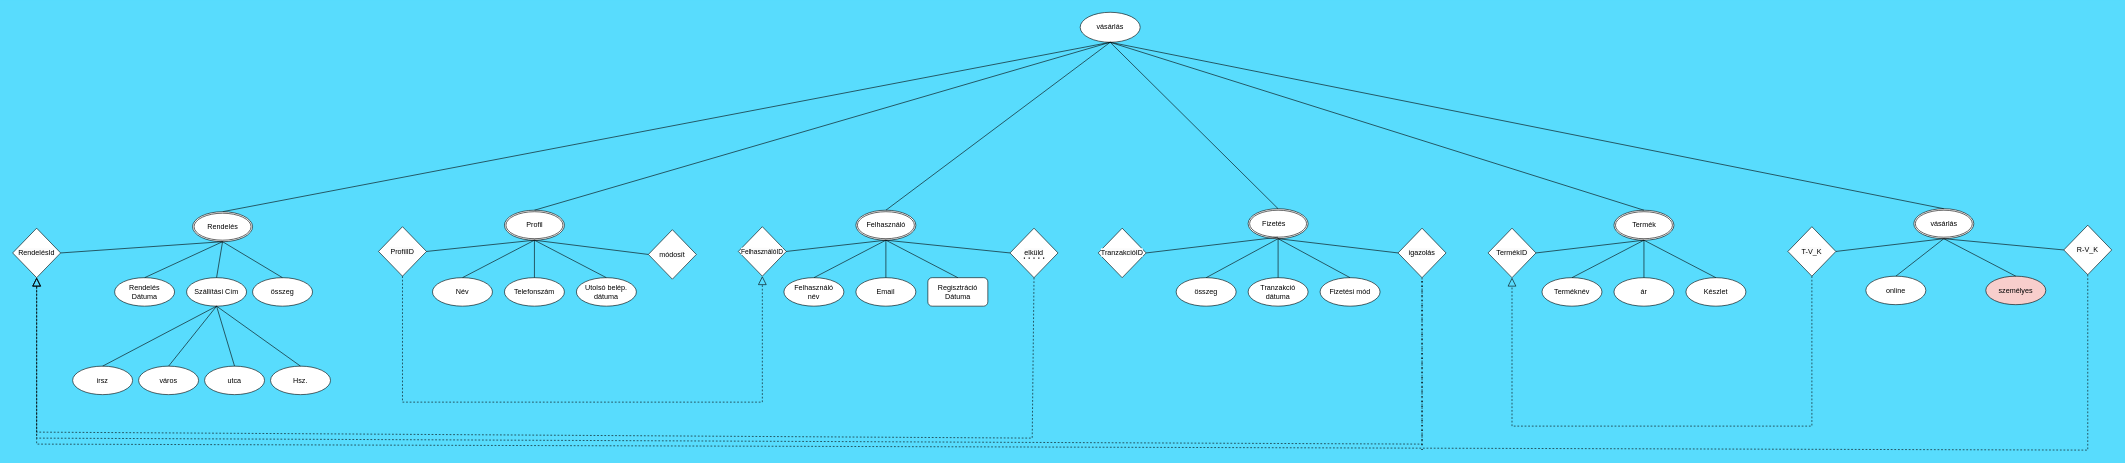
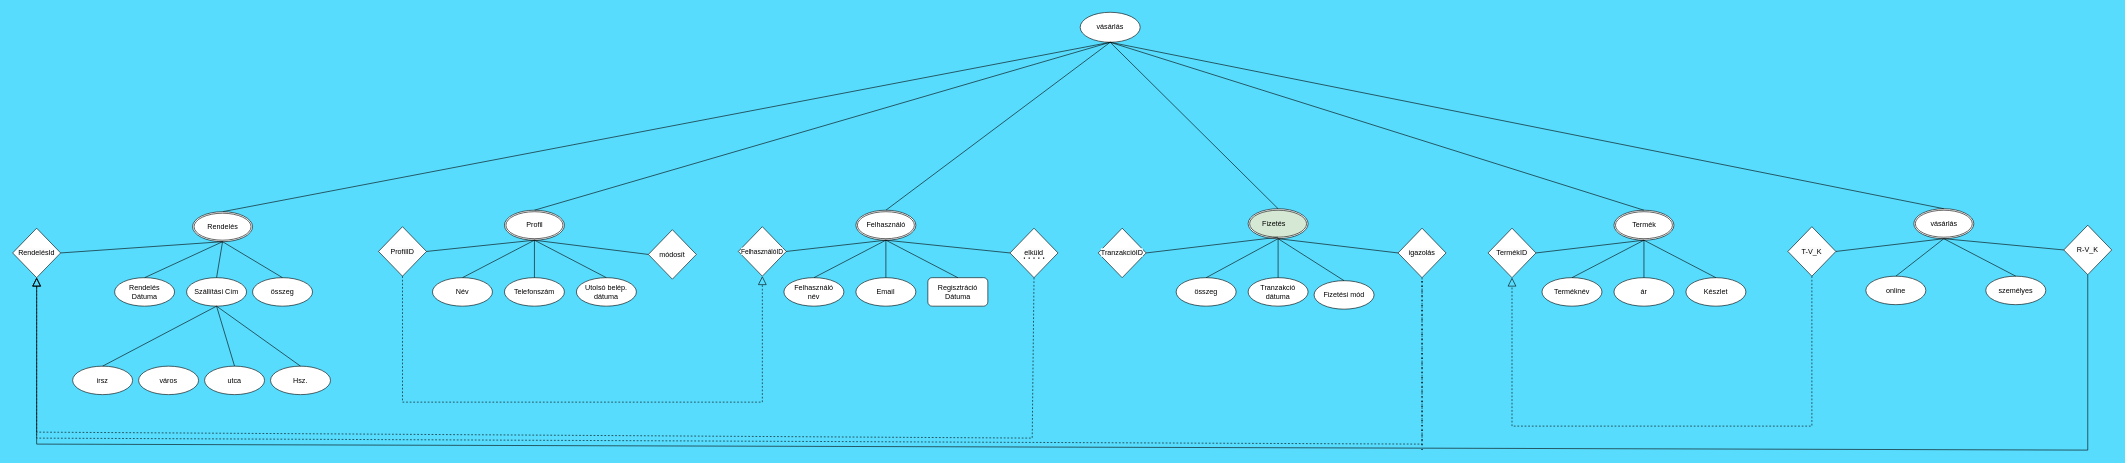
(1278, 224) -> (1278, 224)
(2016, 291) -> (2016, 291)
(1350, 292) -> (1344, 295)
(192, 337) -> none
(1148, 448) -> (1148, 448)
